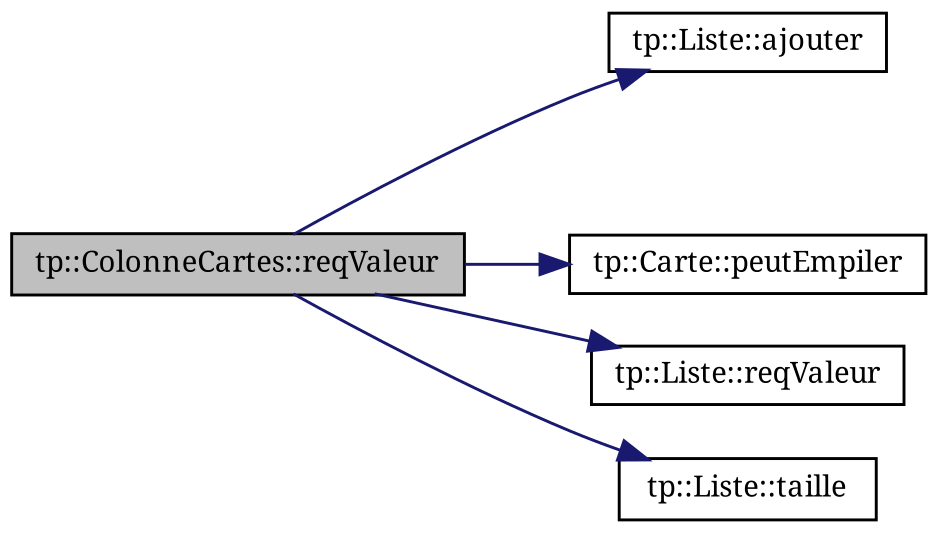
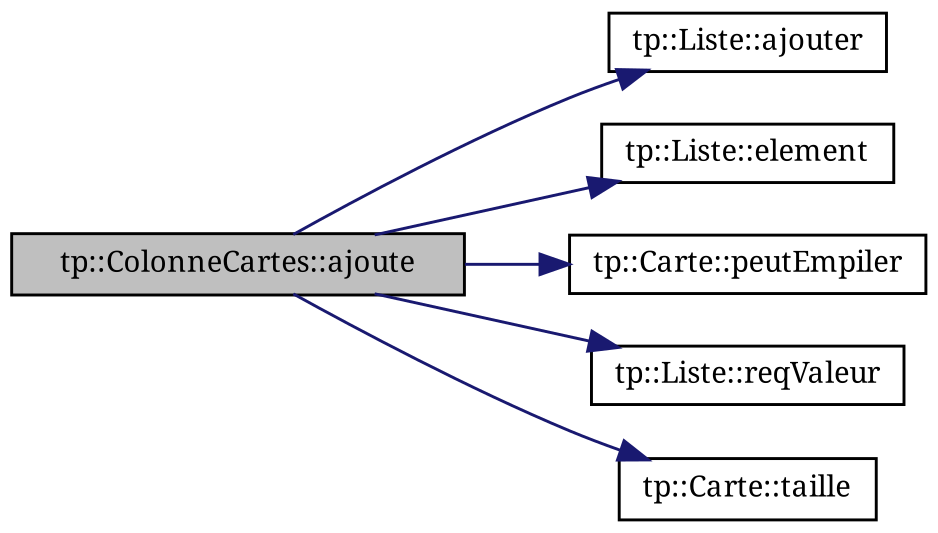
none -> (748, 153)
(238, 264) -> (238, 264)
(748, 489) -> (748, 489)
